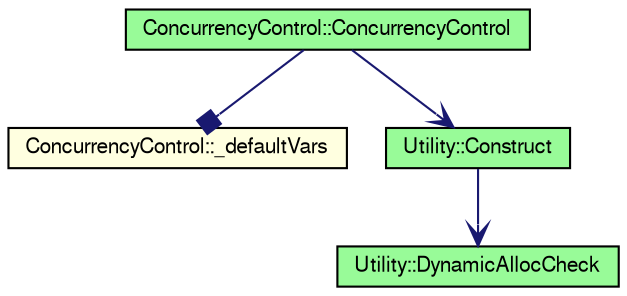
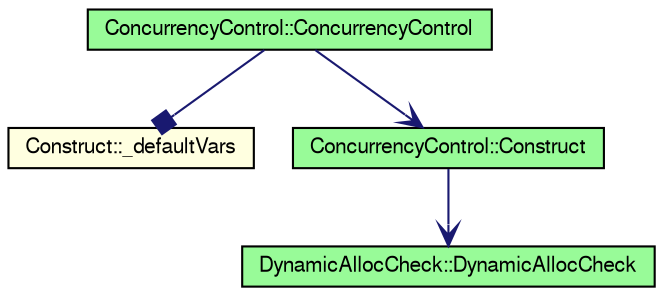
(178, 148) -> (131, 148)
(478, 148) -> (448, 148)
(478, 267) -> (448, 267)
